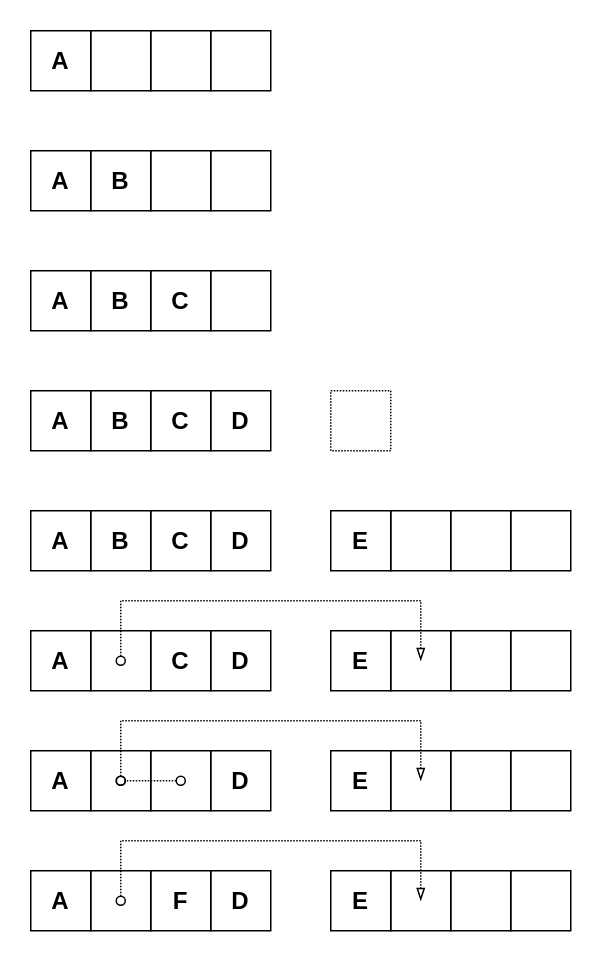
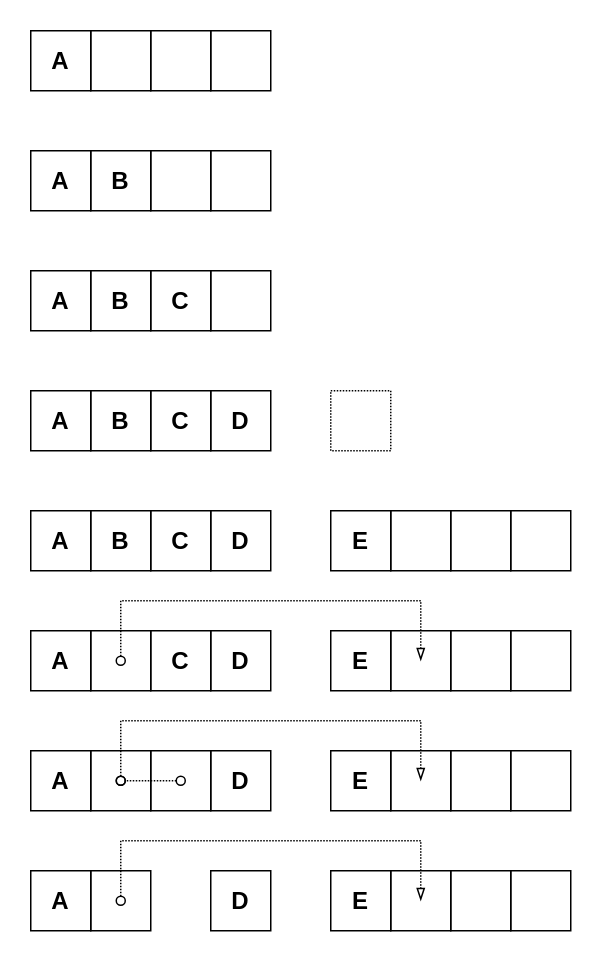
(181, 901) -> none
